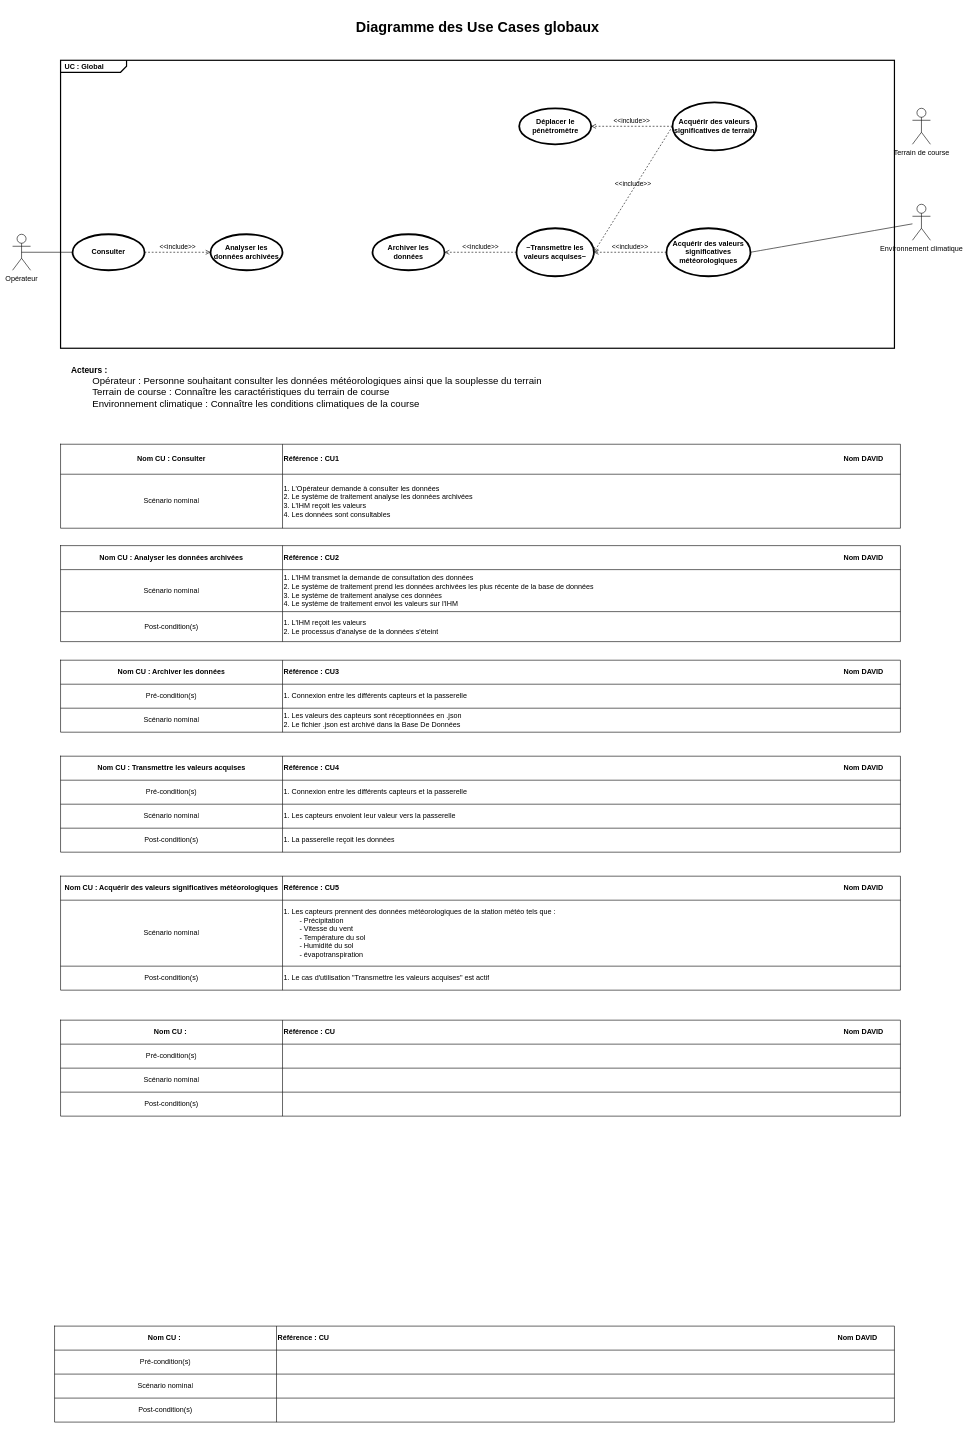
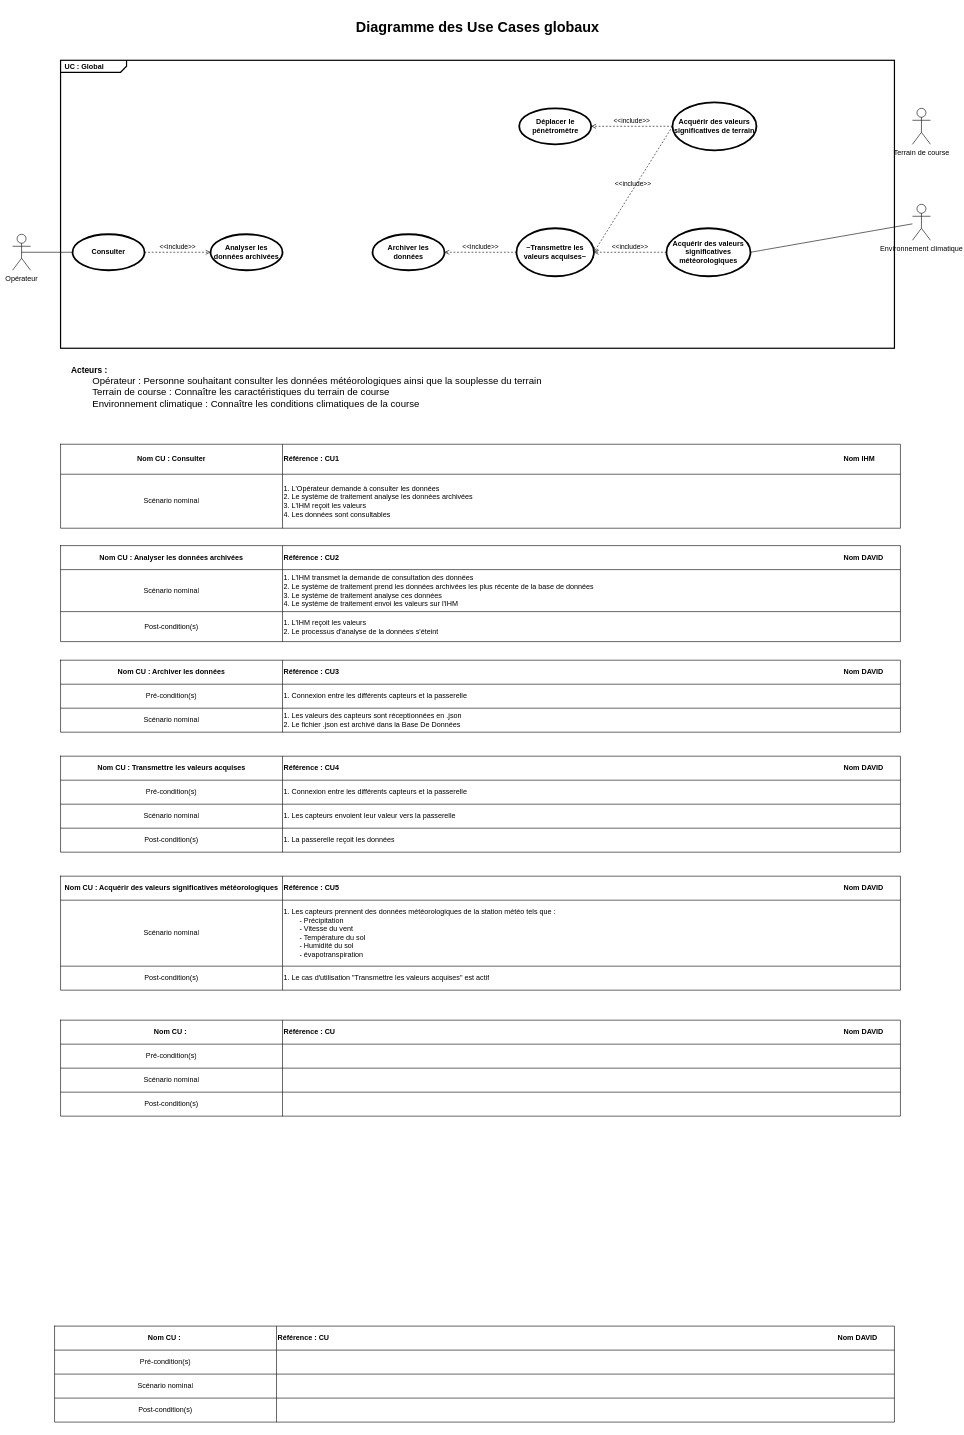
(393, 459) -> (389, 459)
